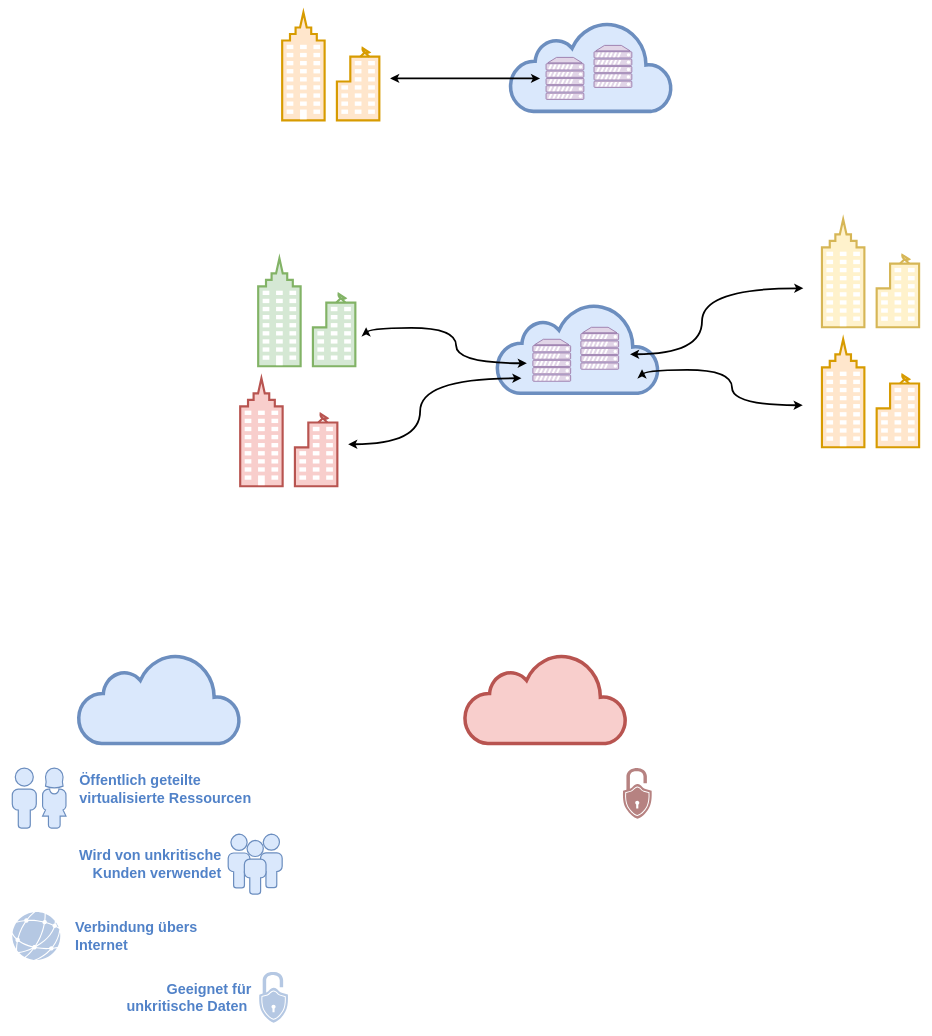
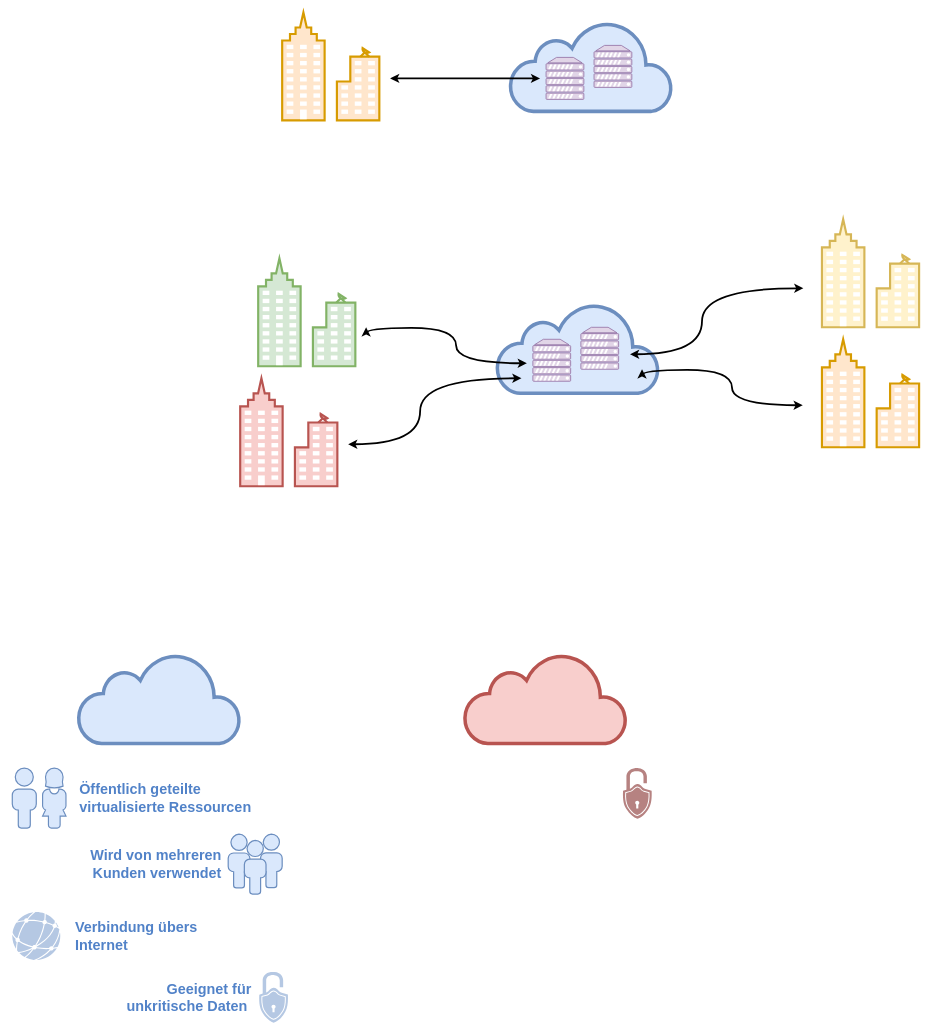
(171, 789) -> (171, 798)
(186, 864) -> (190, 864)
